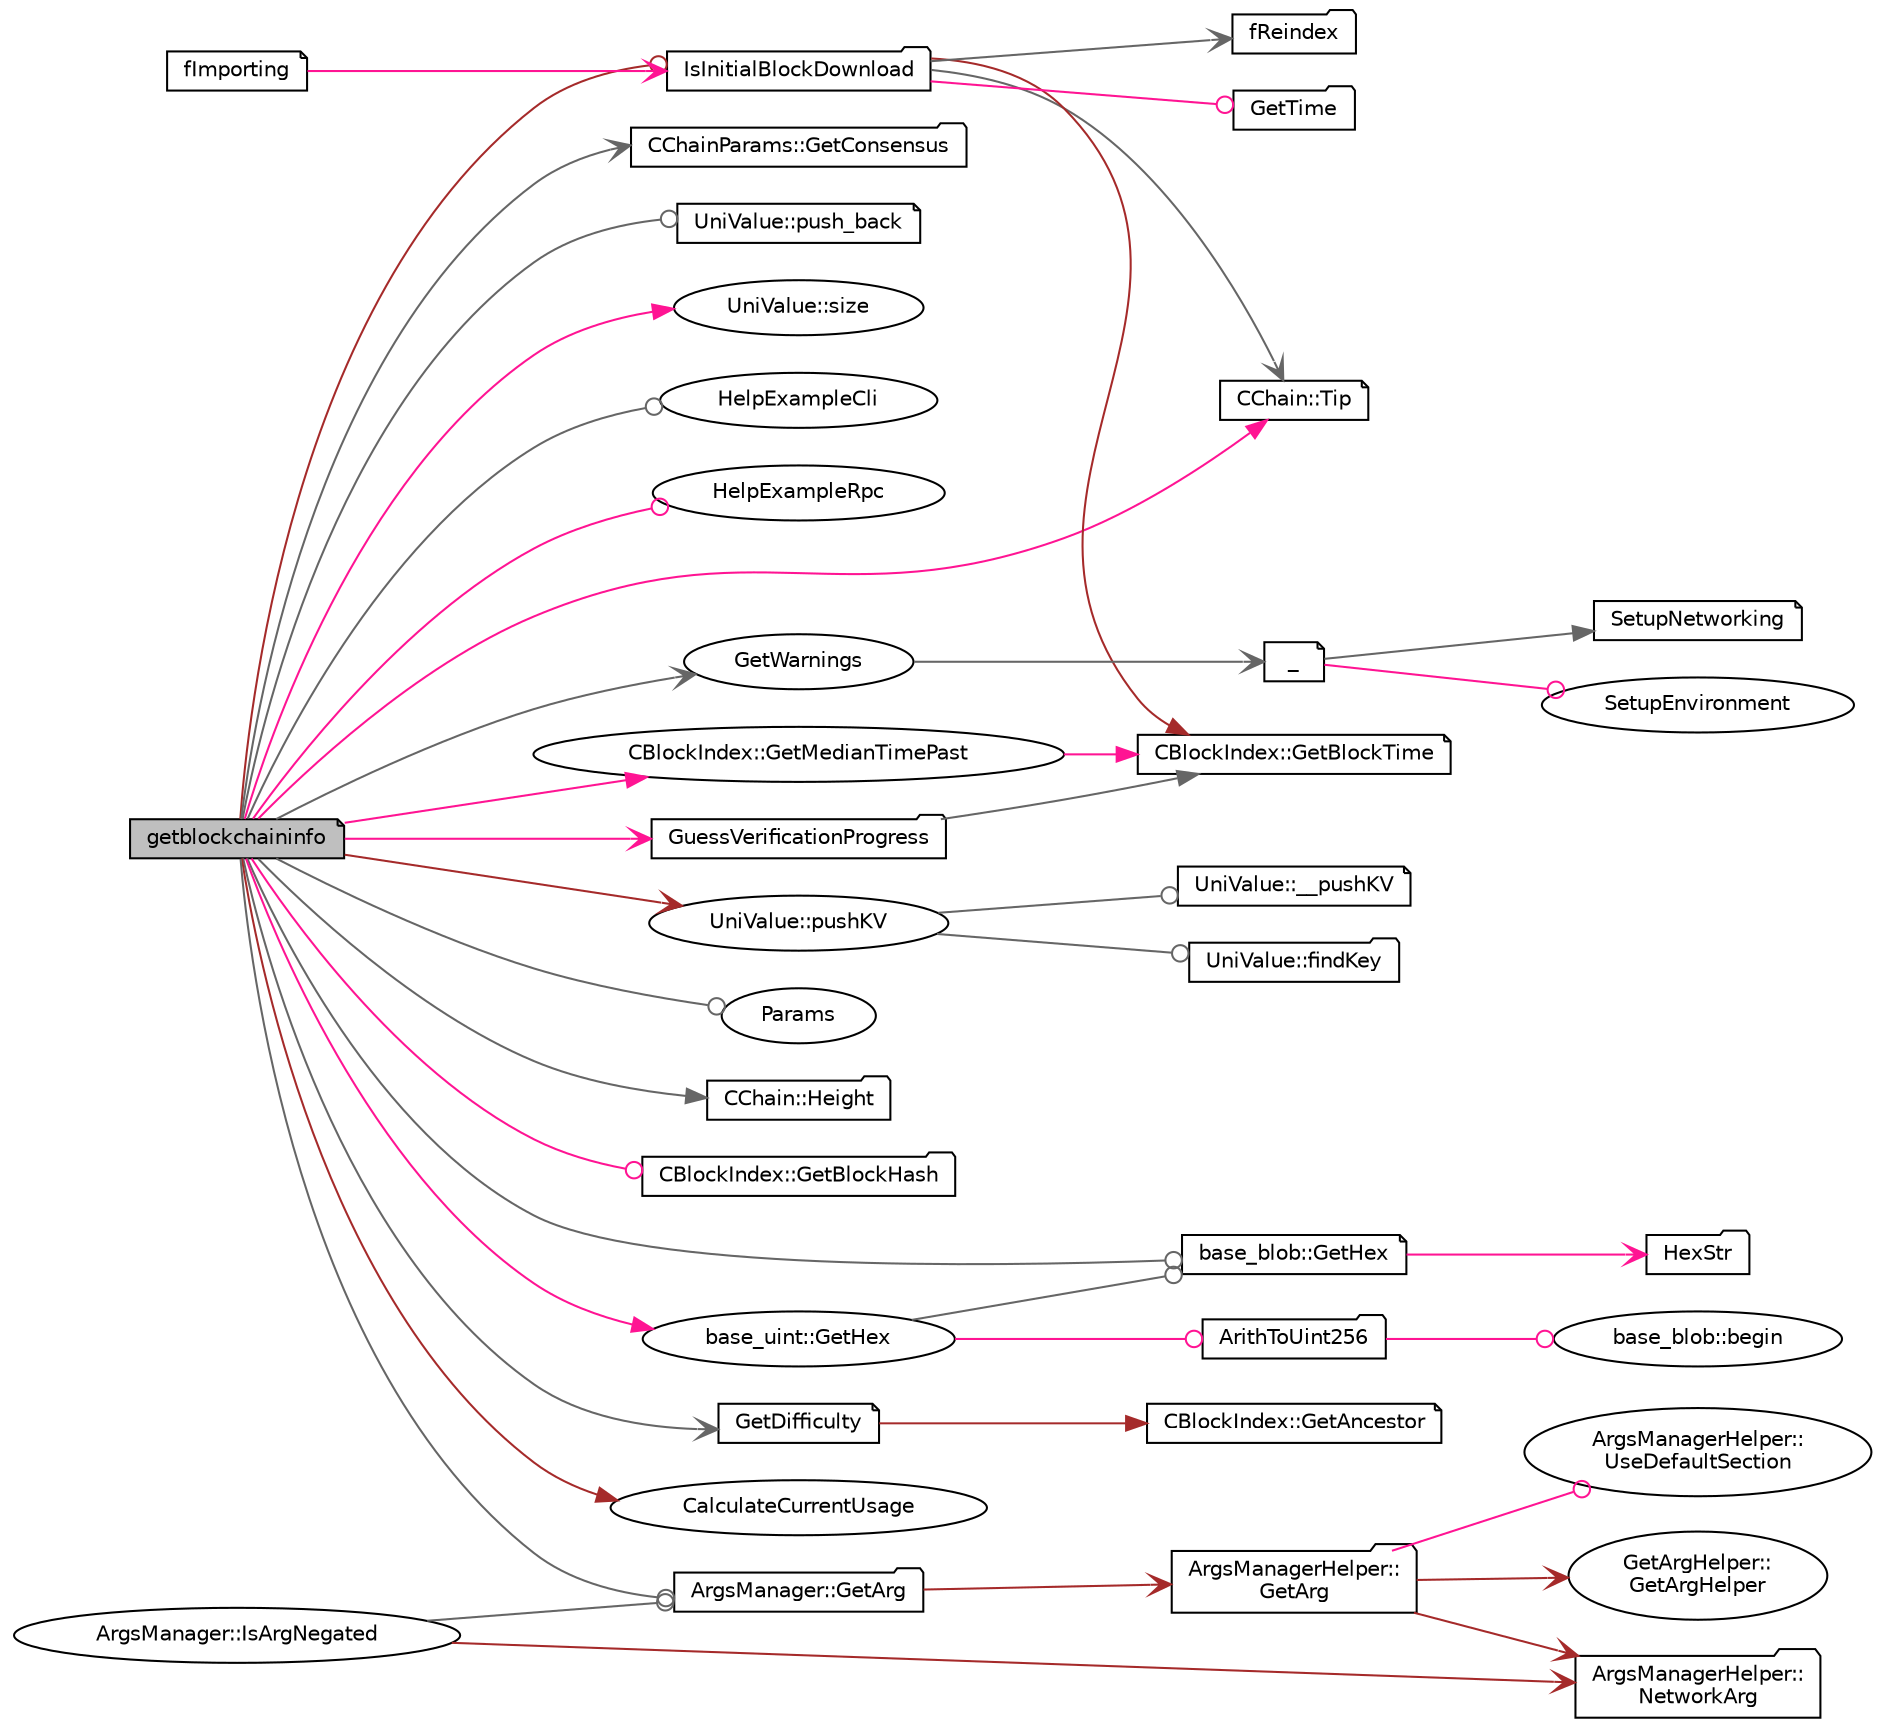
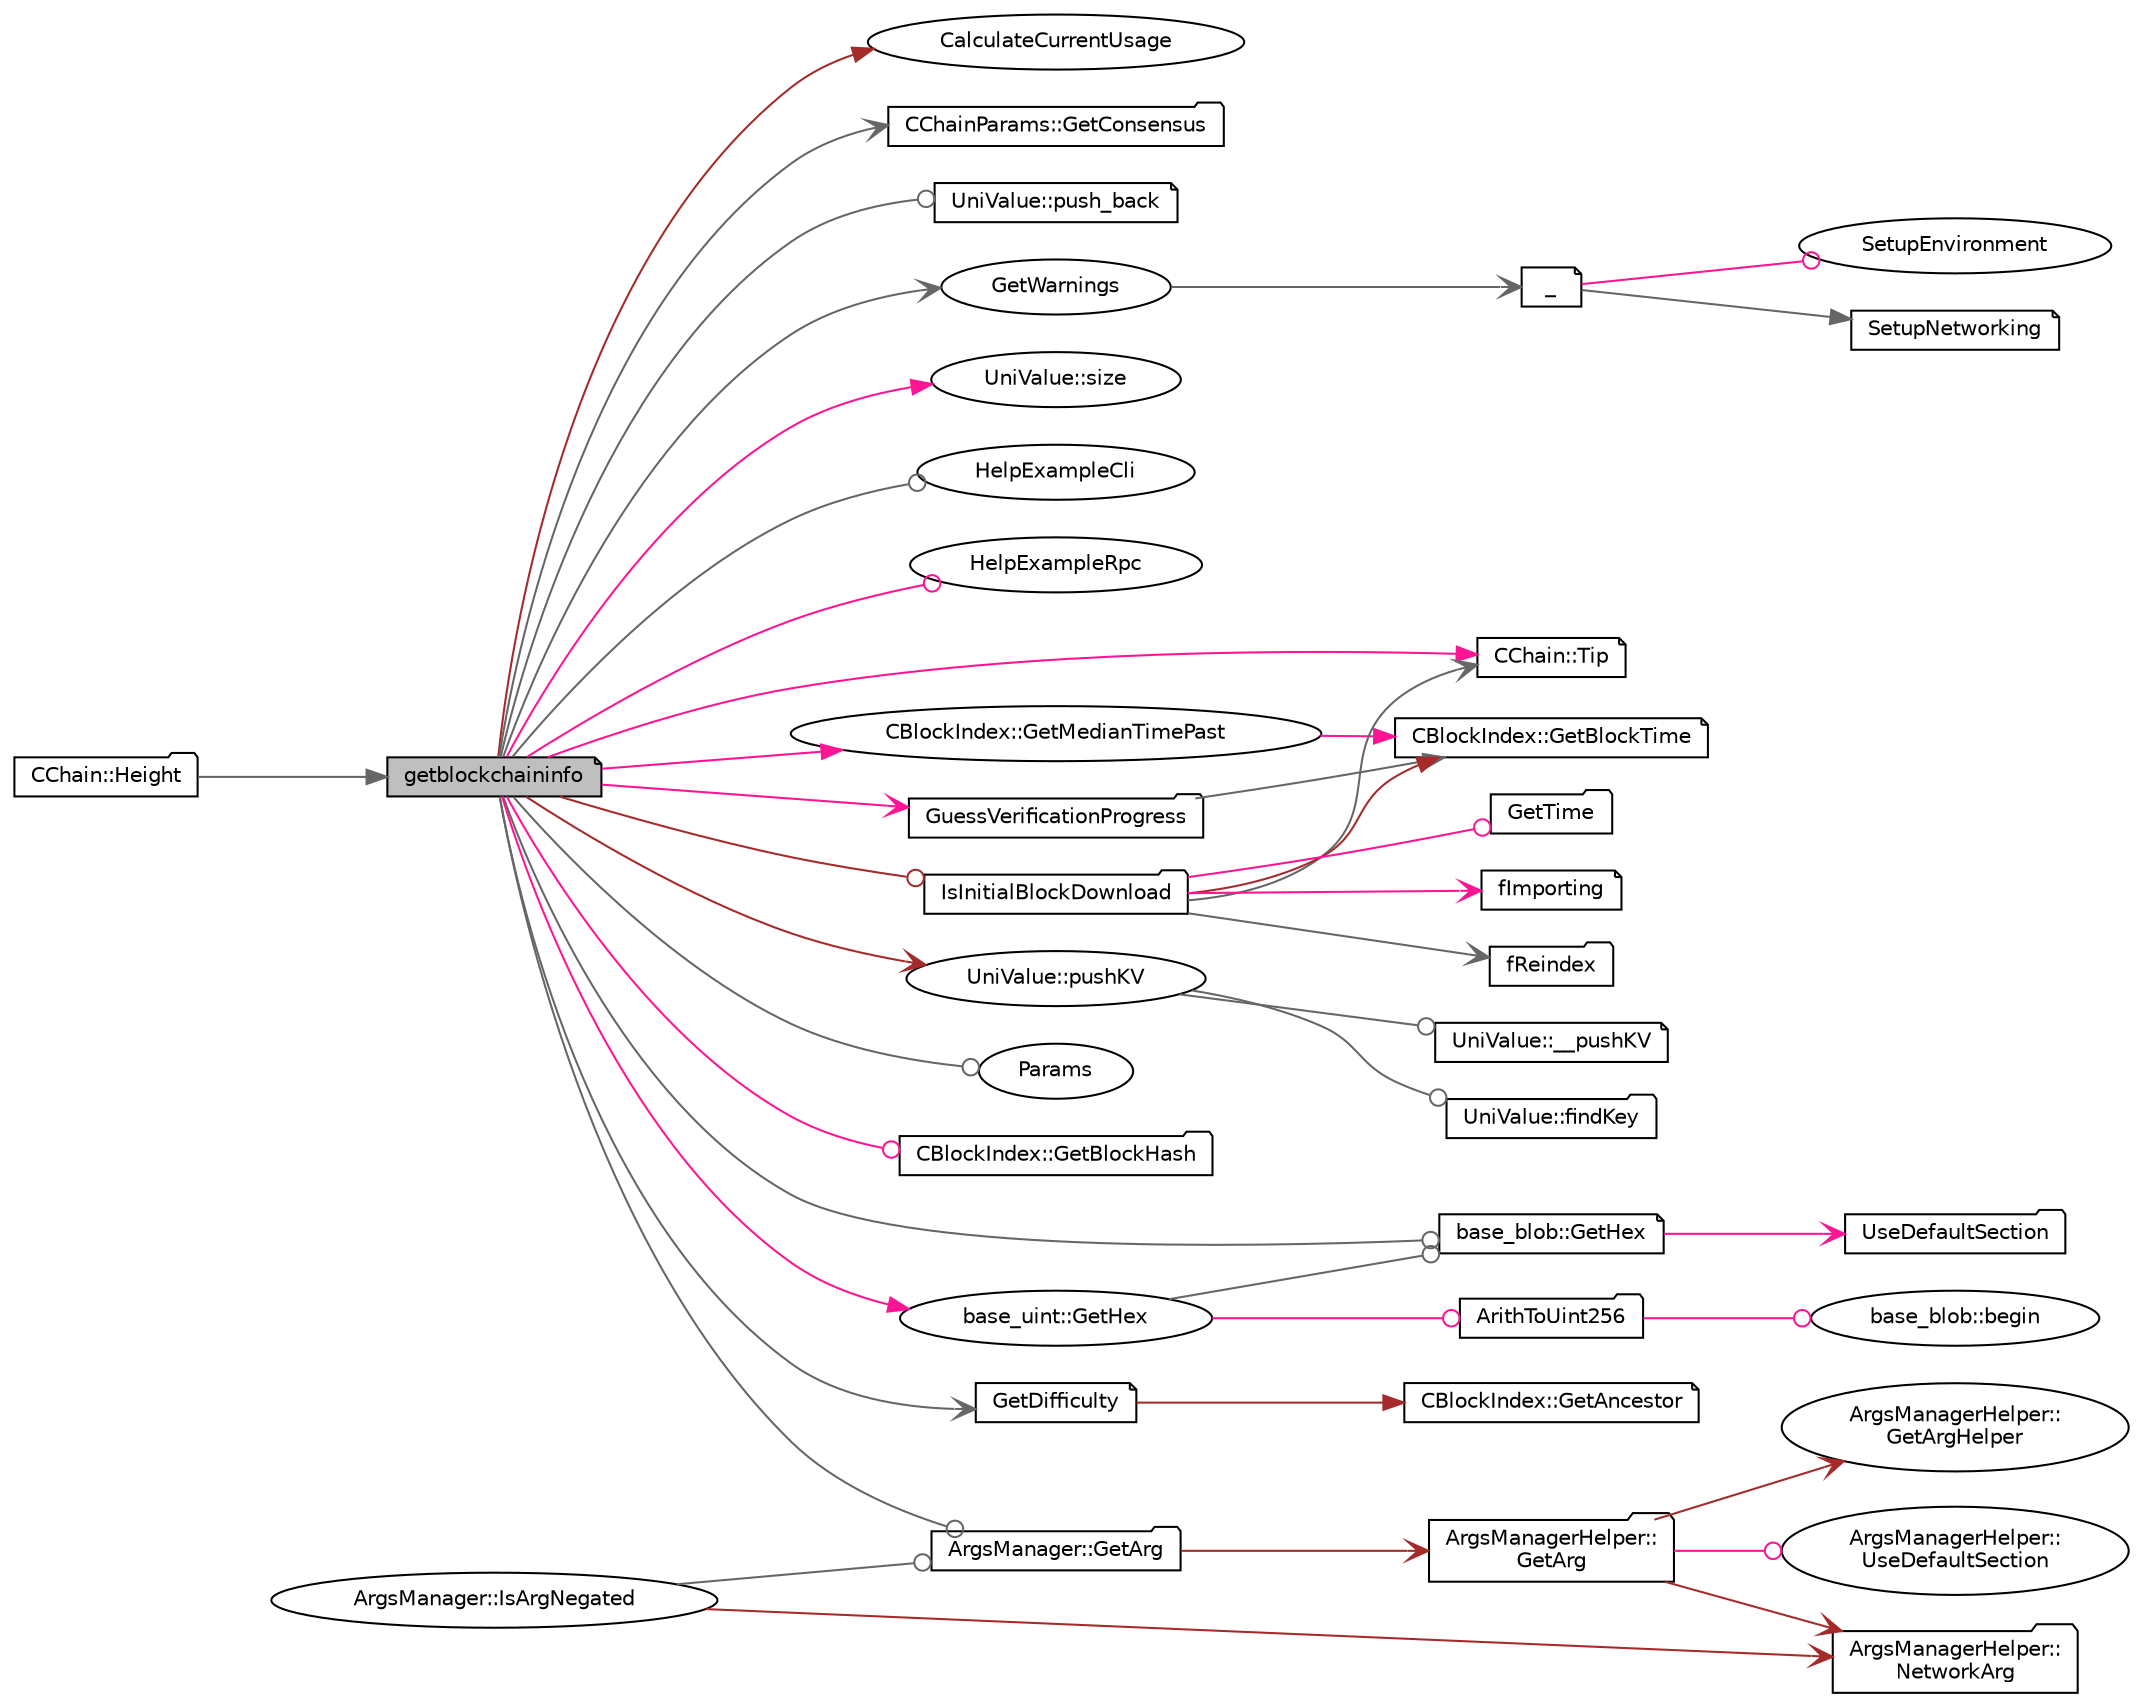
(477, 71) -> (1324, 892)
(451, 1017) -> (282, 777)
(1698, 1255) -> (1955, 1234)
(1698, 1576) -> (1955, 1427)
